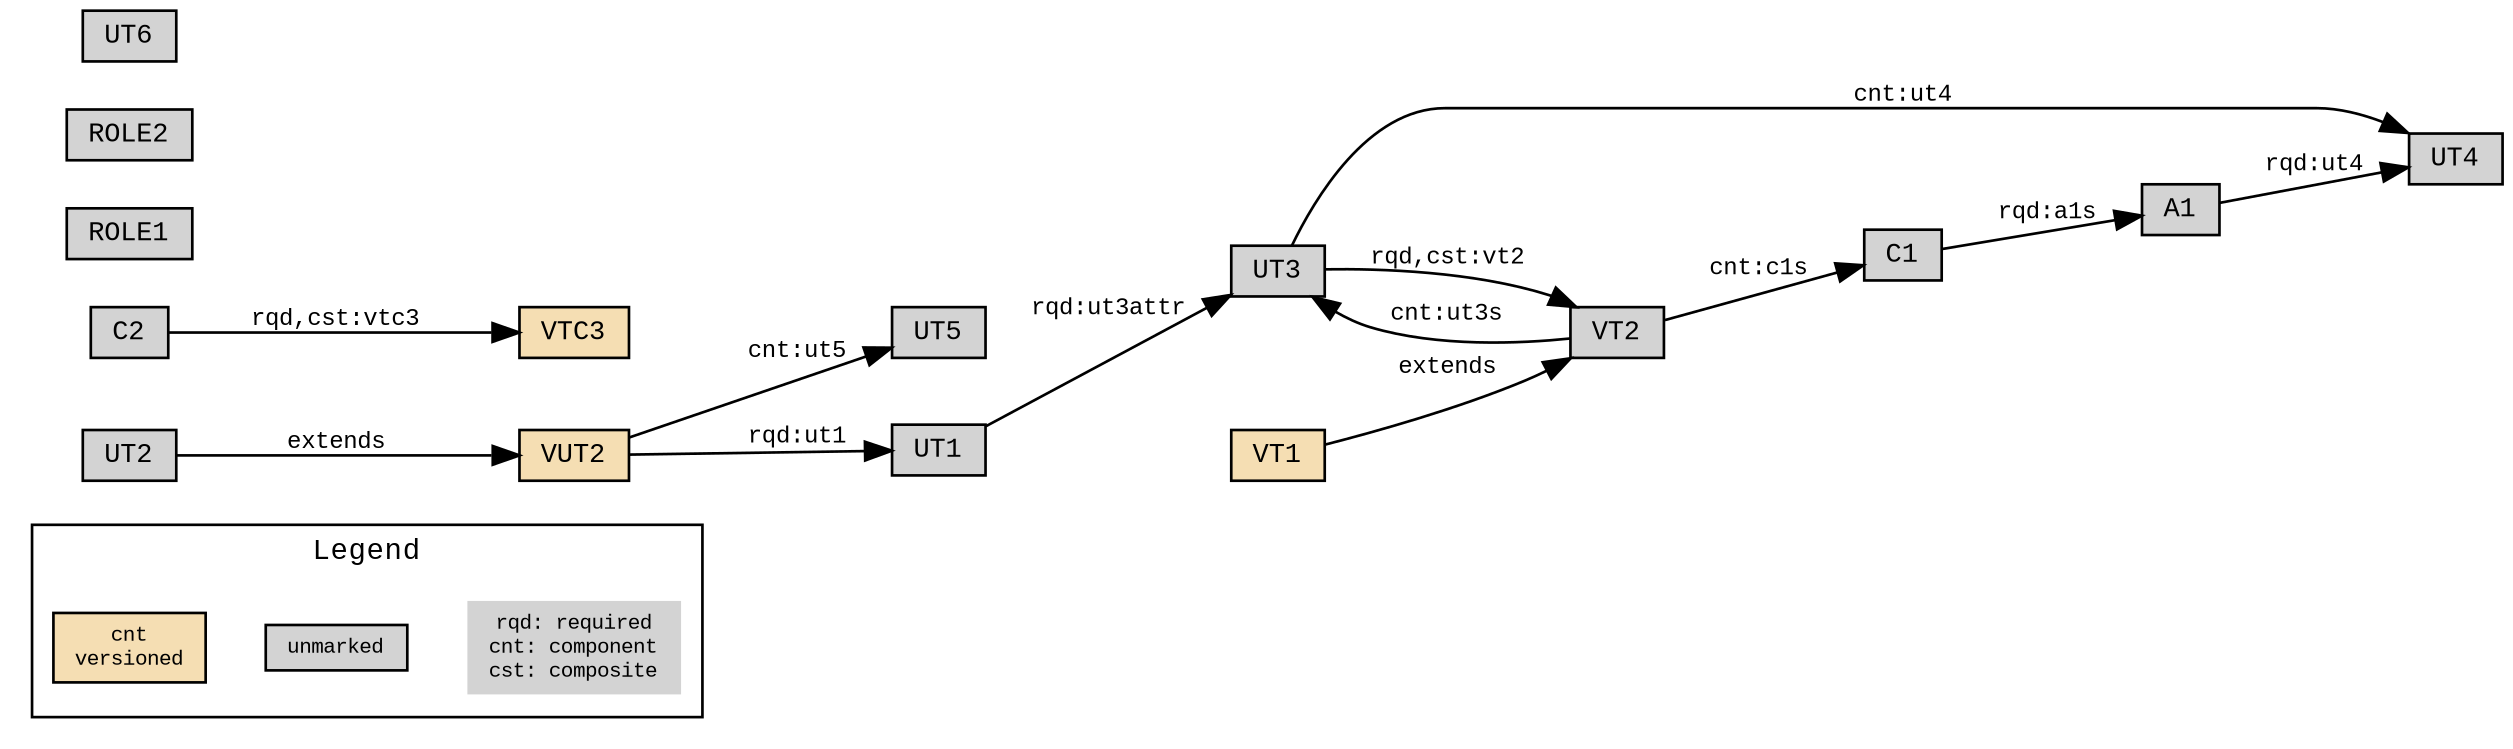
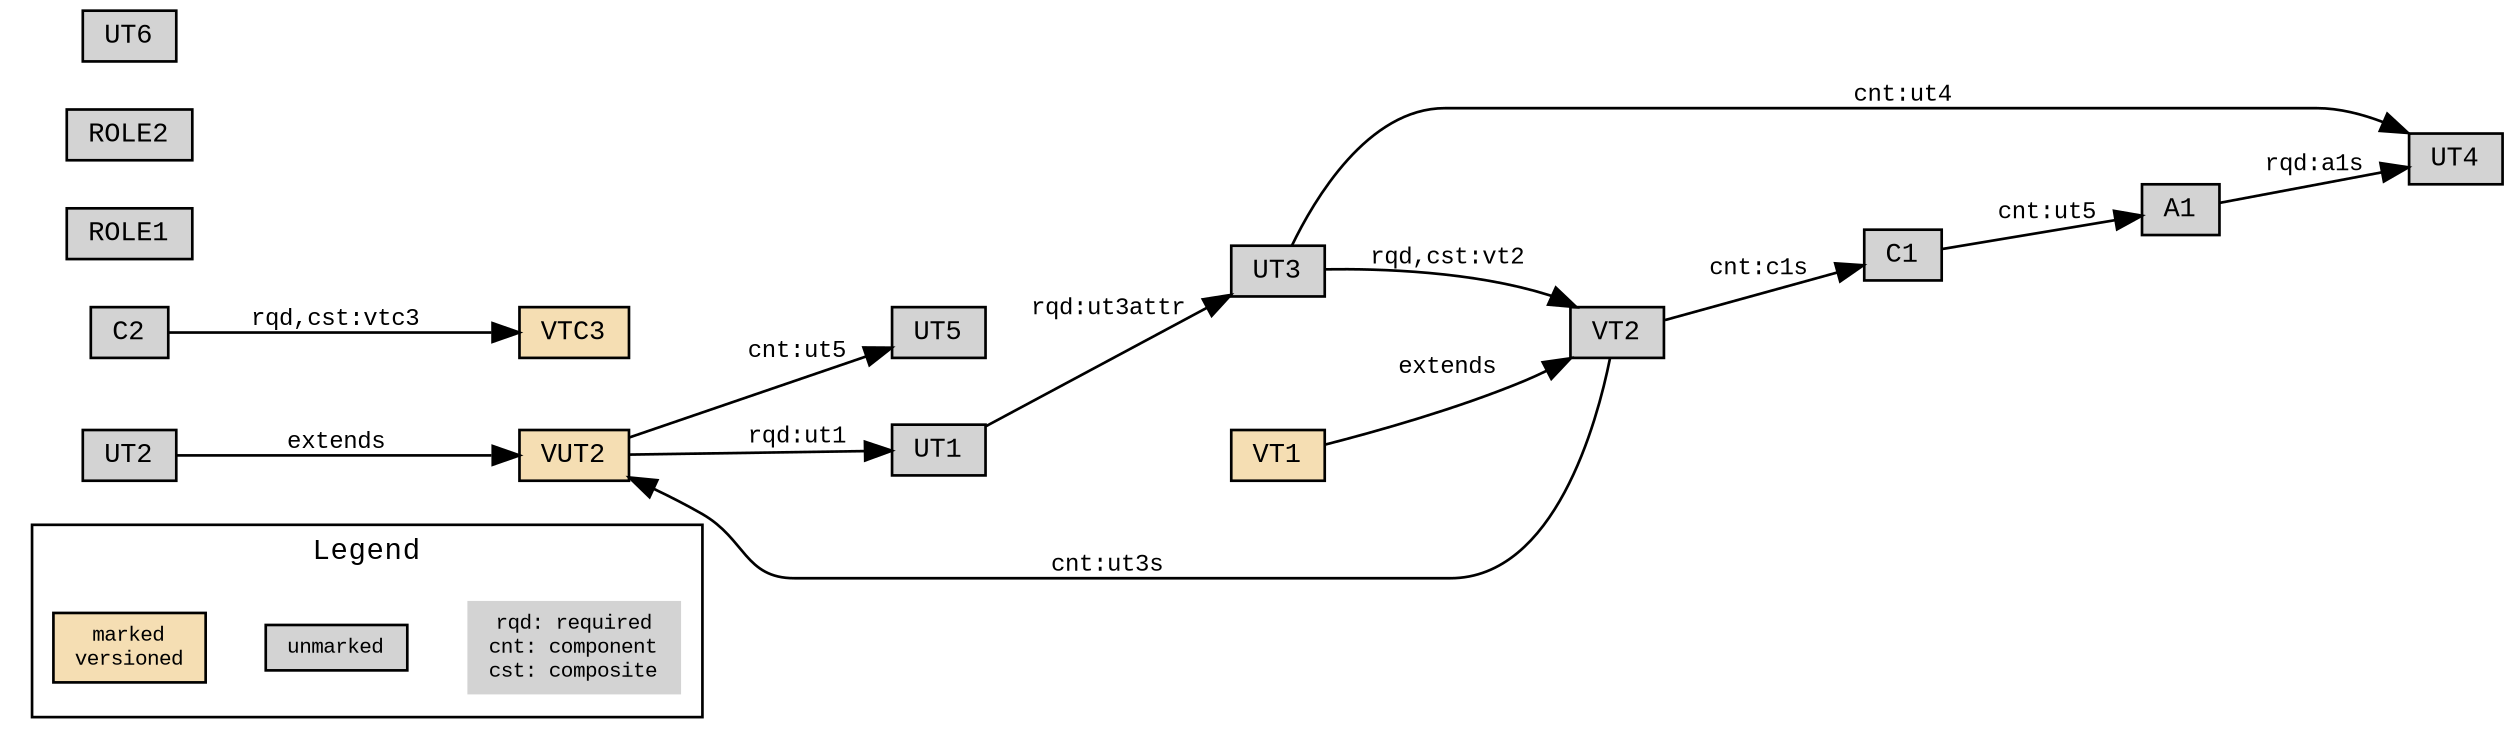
(2314, 164) -> (2314, 164)
(2047, 212) -> (2047, 212)
(1450, 341) -> (1183, 578)
(130, 648) -> (130, 648)
